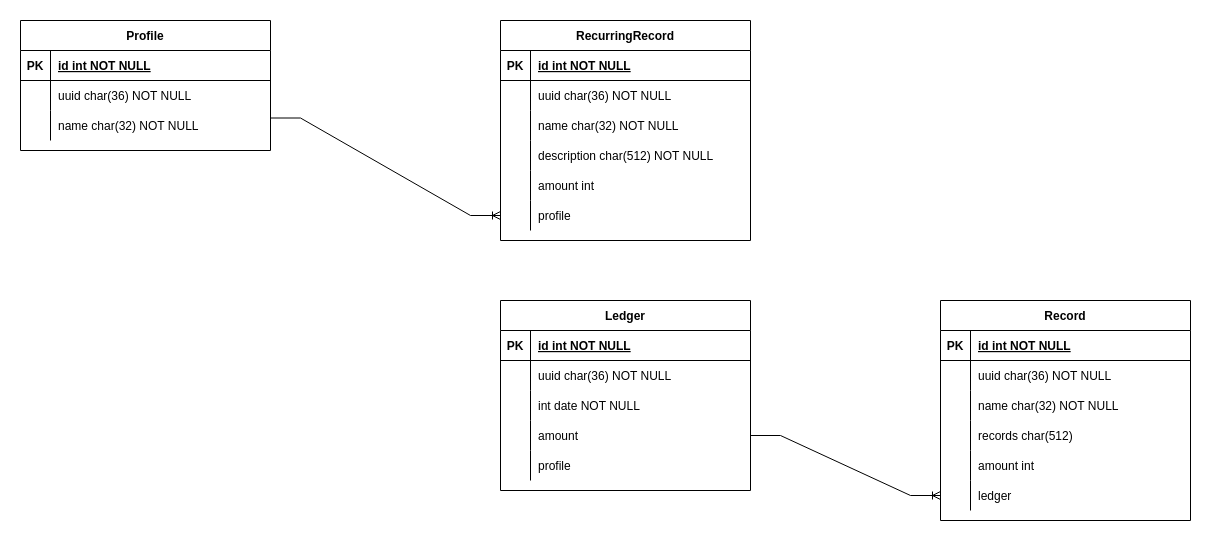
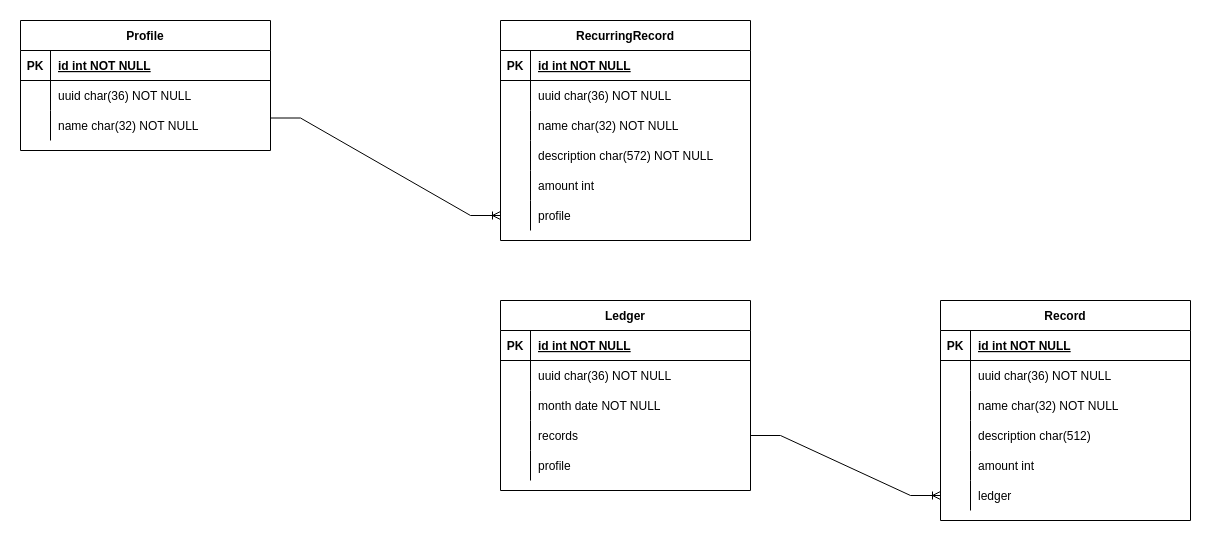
(631, 156) -> (631, 156)
(589, 406) -> (597, 406)
(558, 436) -> (562, 436)
(1034, 436) -> (1044, 436)
